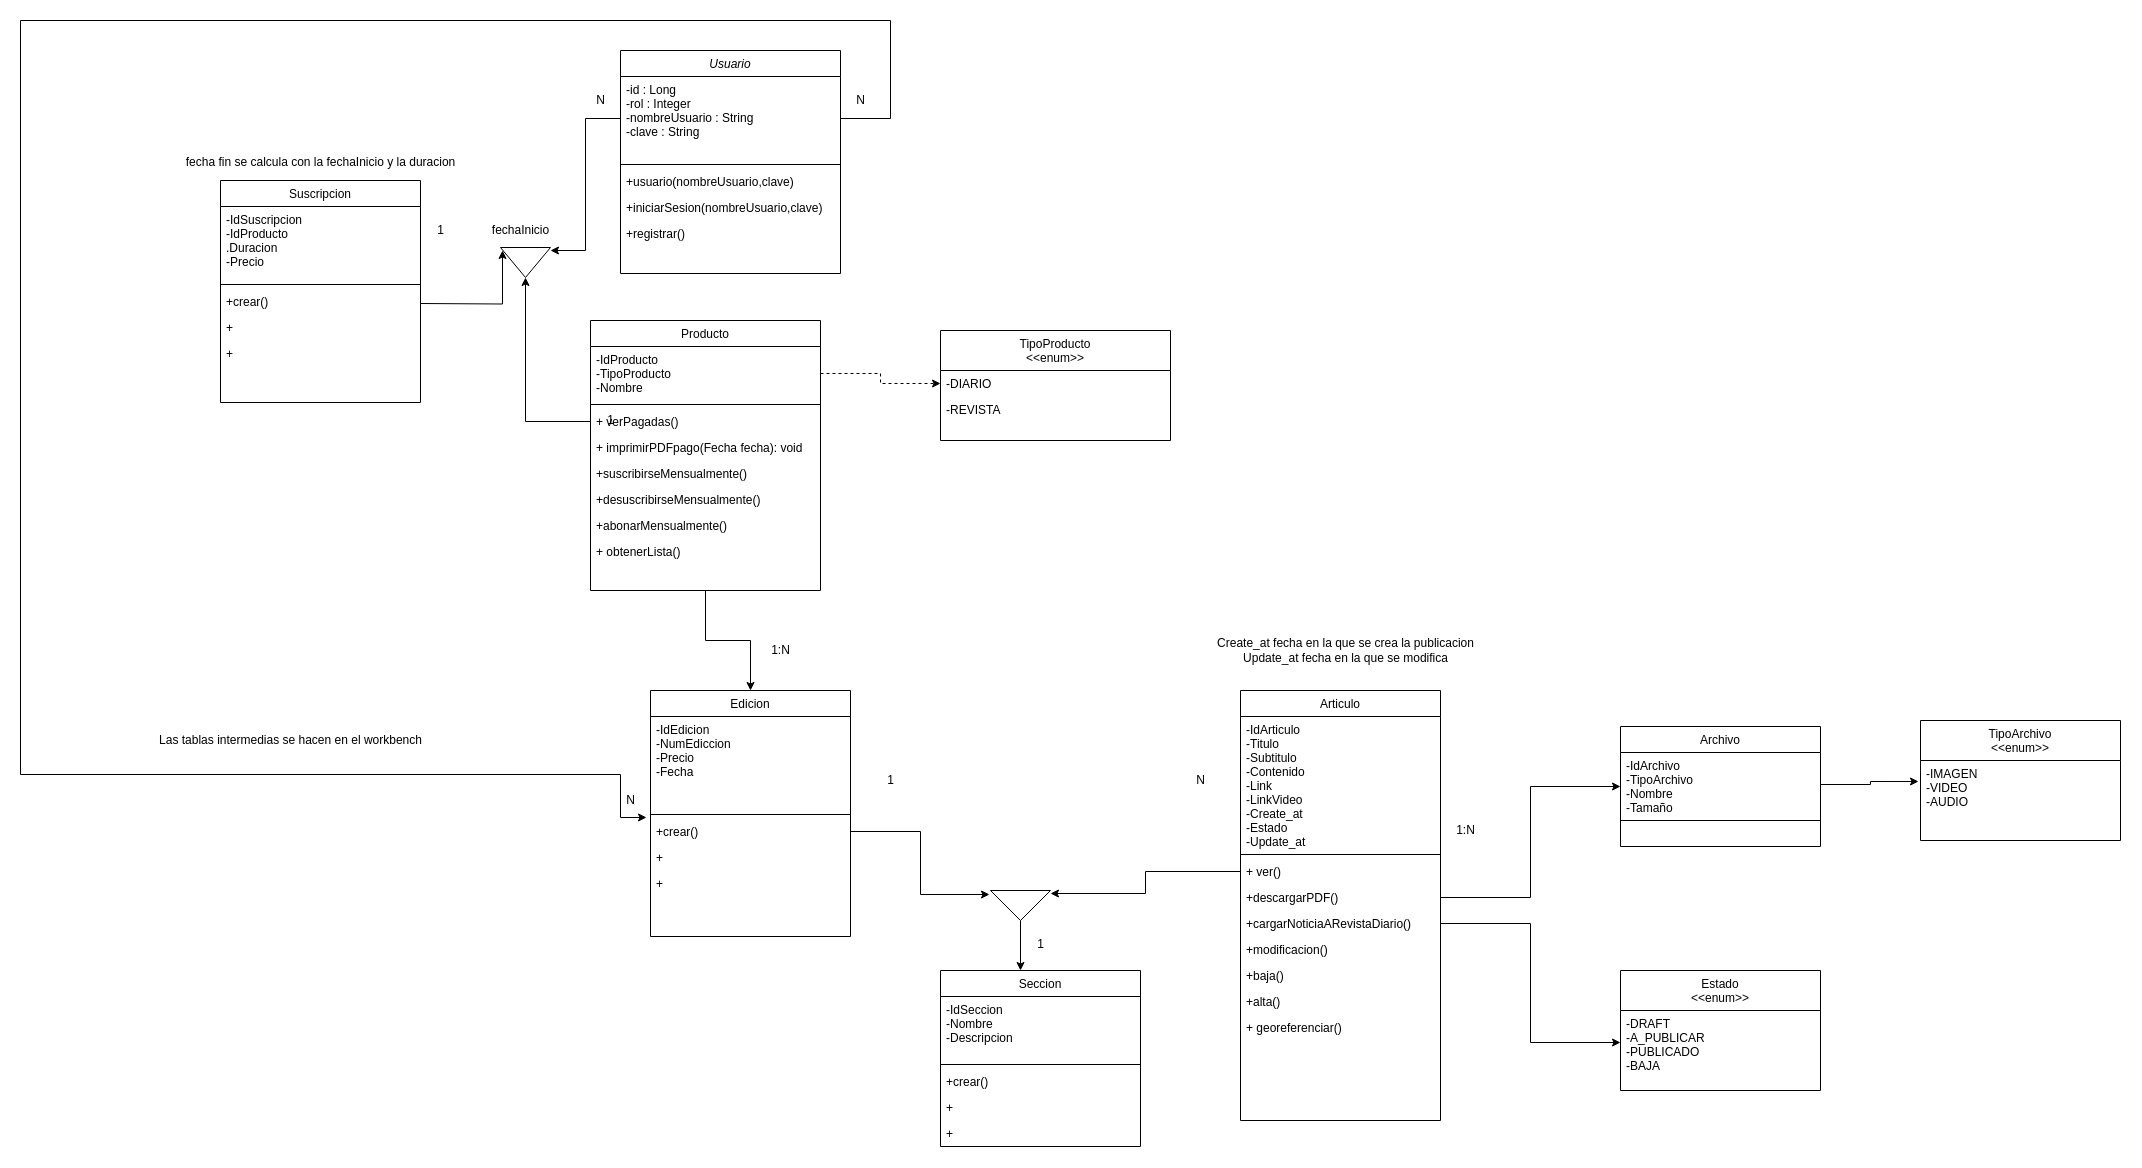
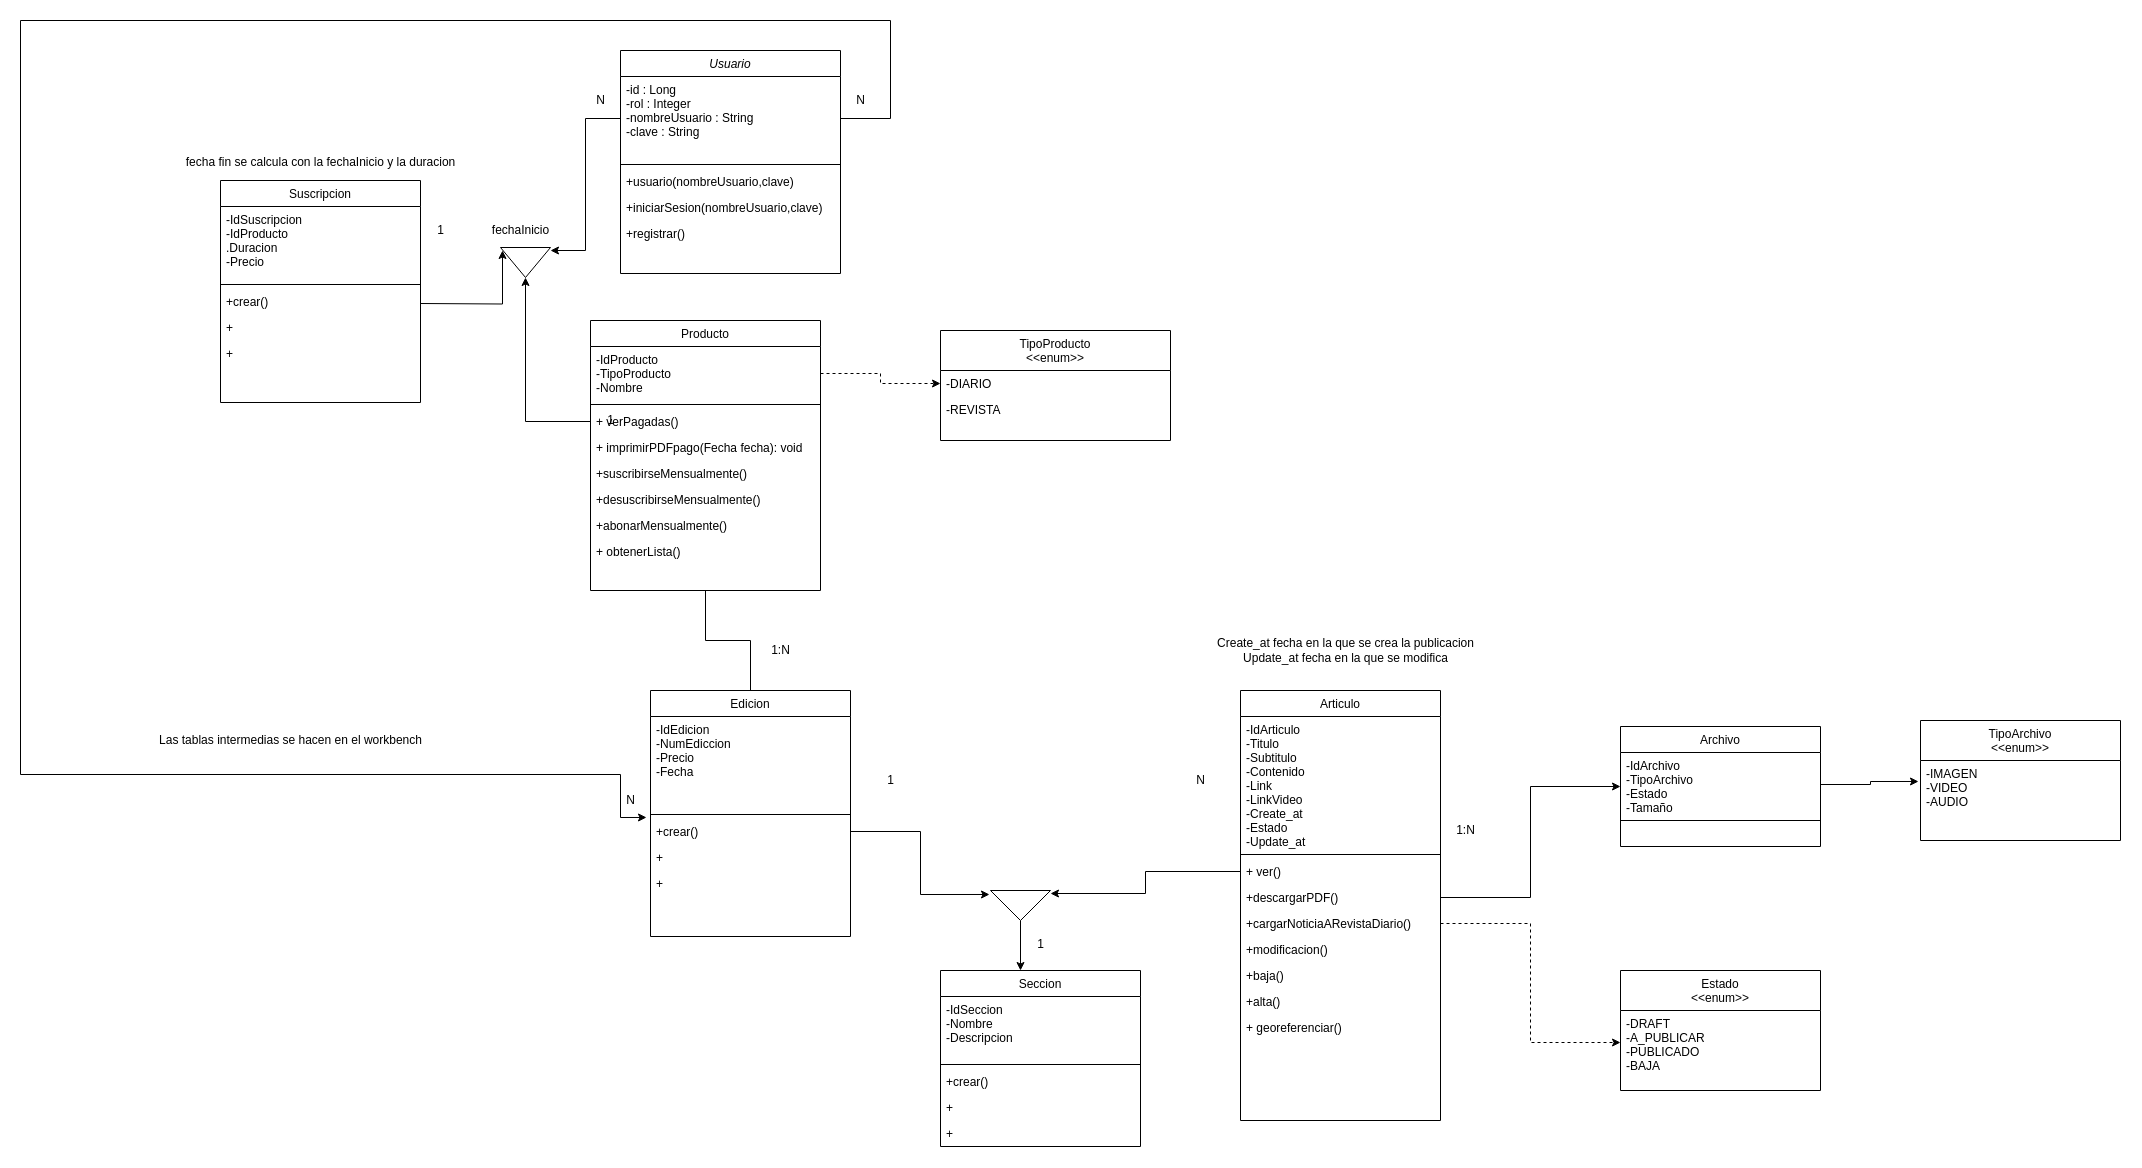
(751, 682) -> (751, 685)
(1658, 766) -> (1658, 766)
(1531, 980) -> (1531, 980)
